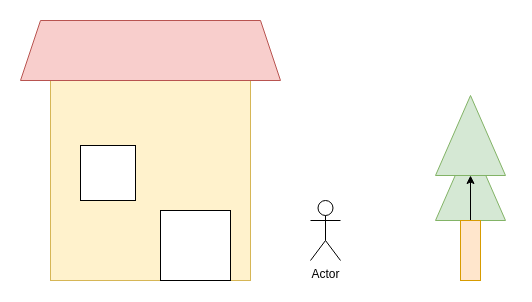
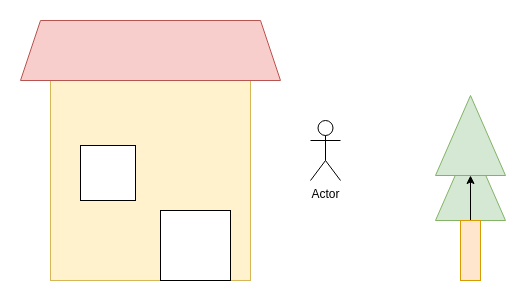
(326, 231) -> (326, 151)
